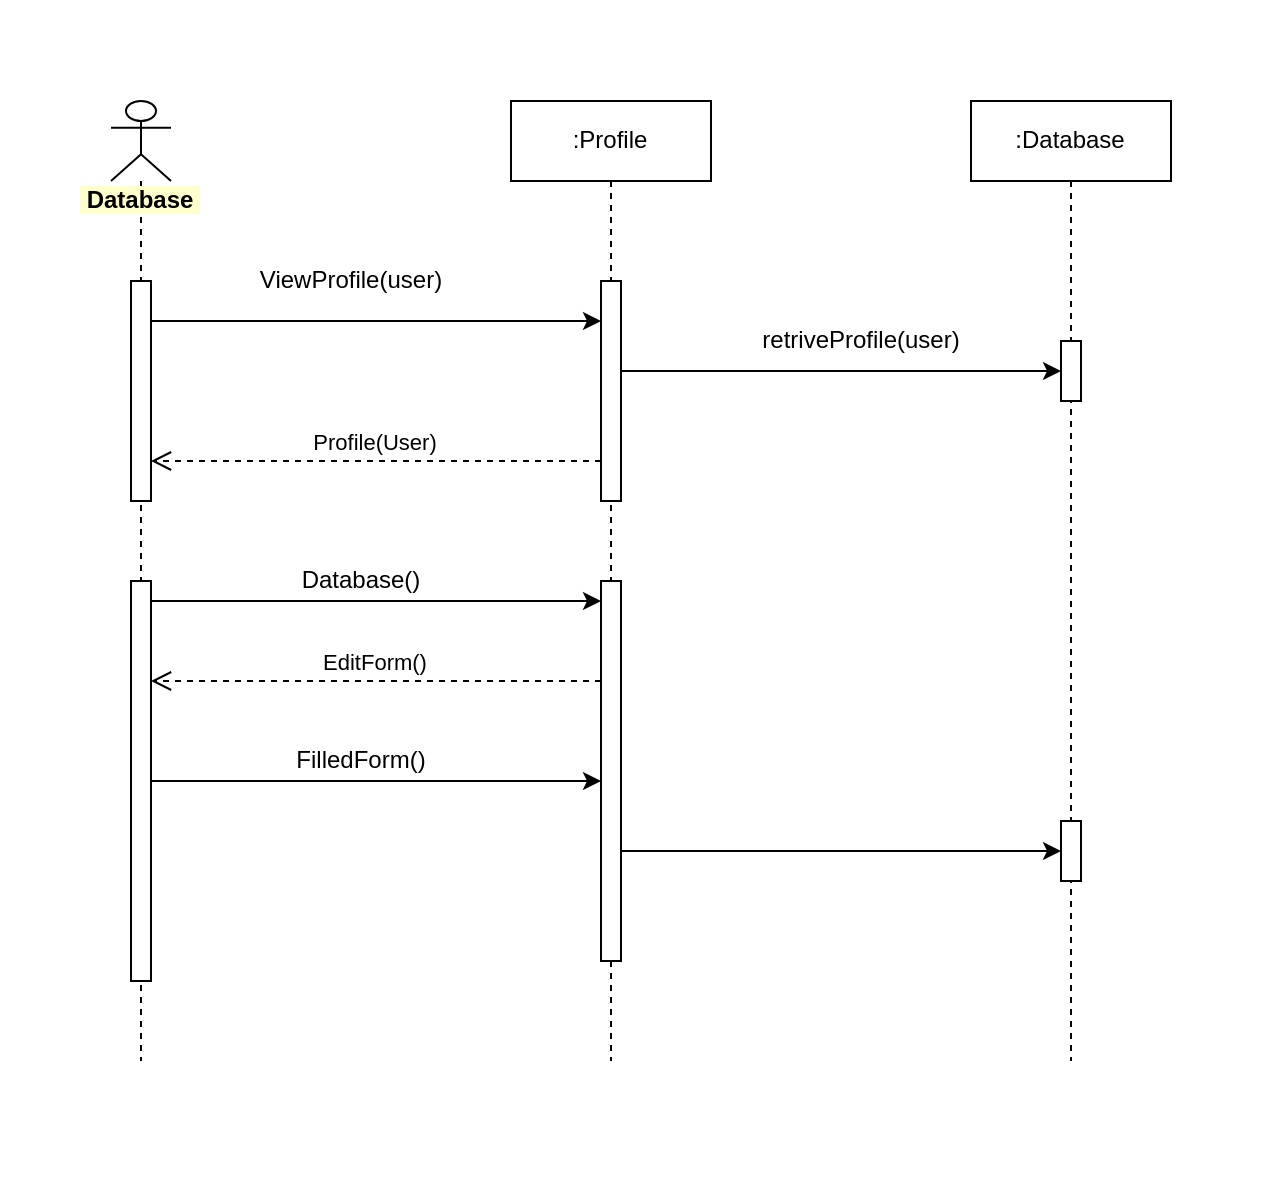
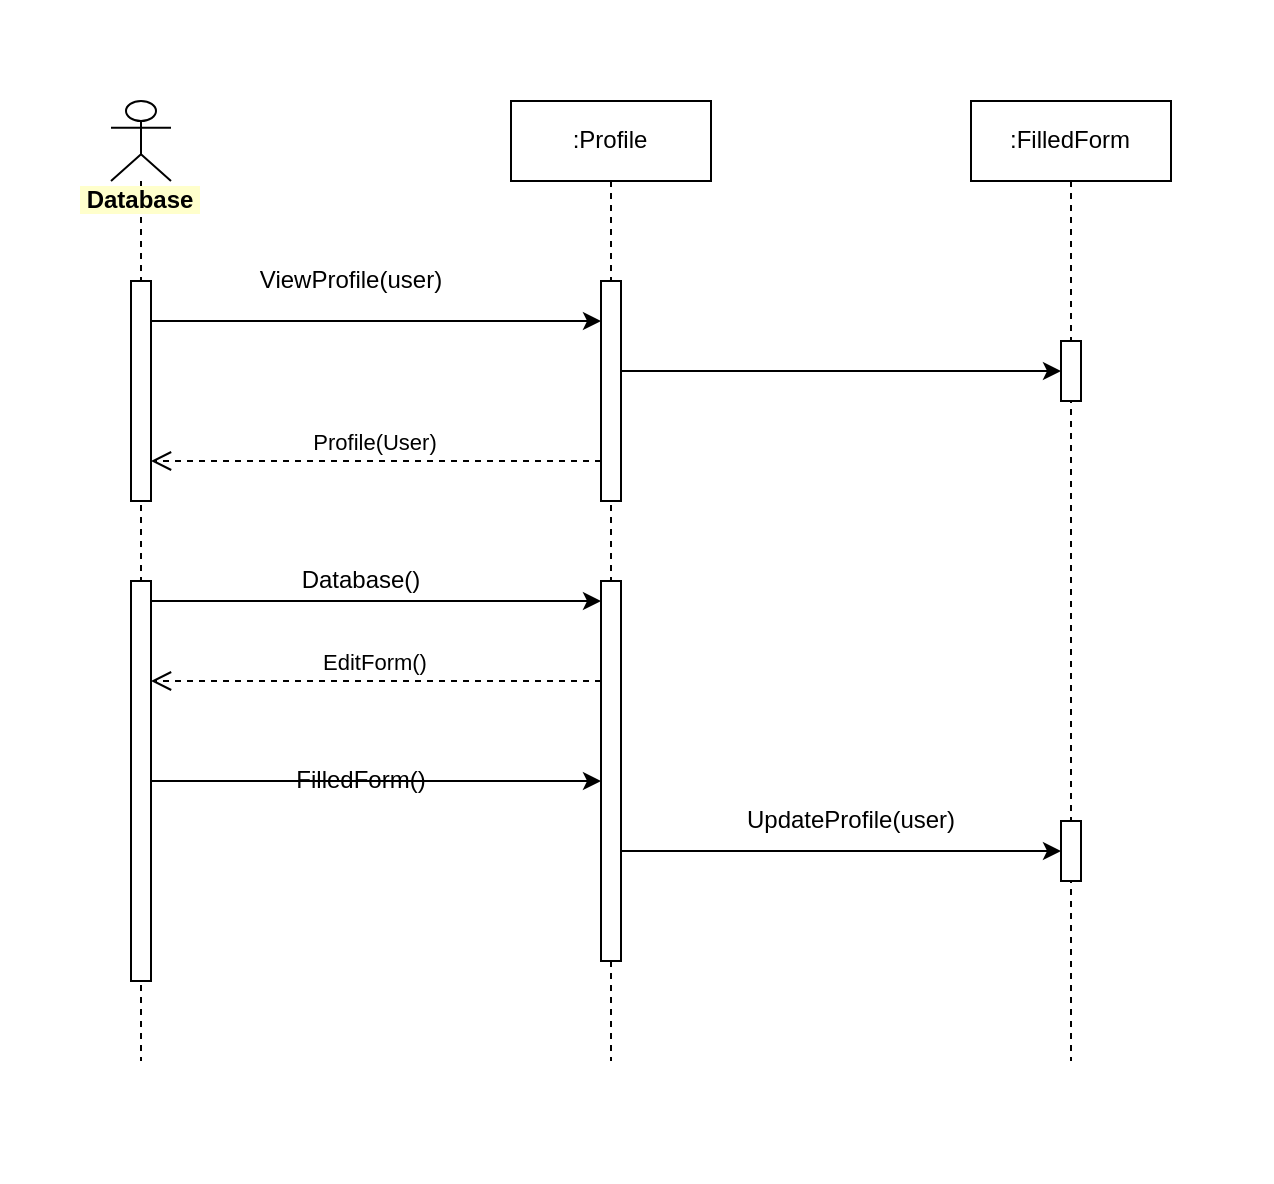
(1071, 141) -> (1071, 141)
(861, 341) -> none
(361, 761) -> (361, 781)
none -> (851, 821)
